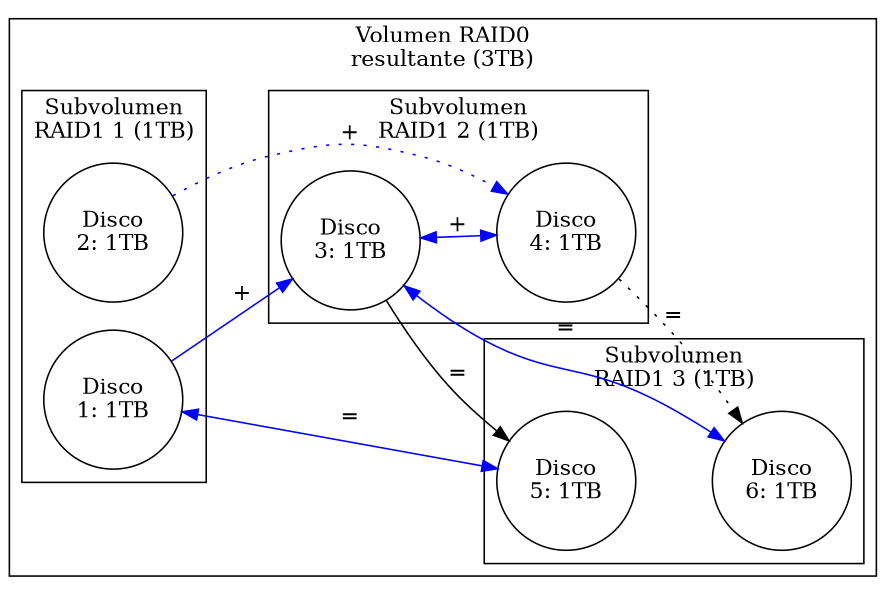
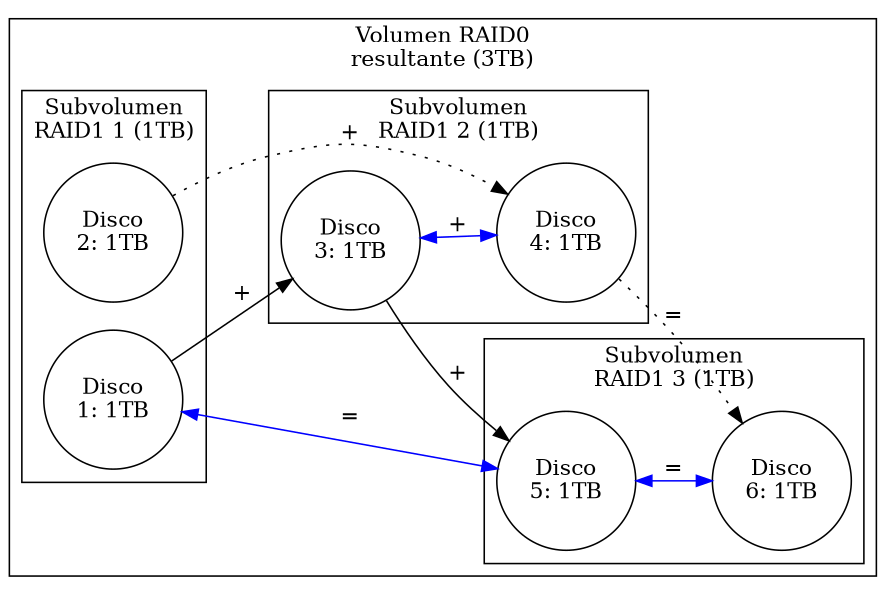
(333, 145) -> (333, 145)
(225, 325) -> (225, 325)
(561, 368) -> (674, 481)
(458, 374) -> (458, 374)
